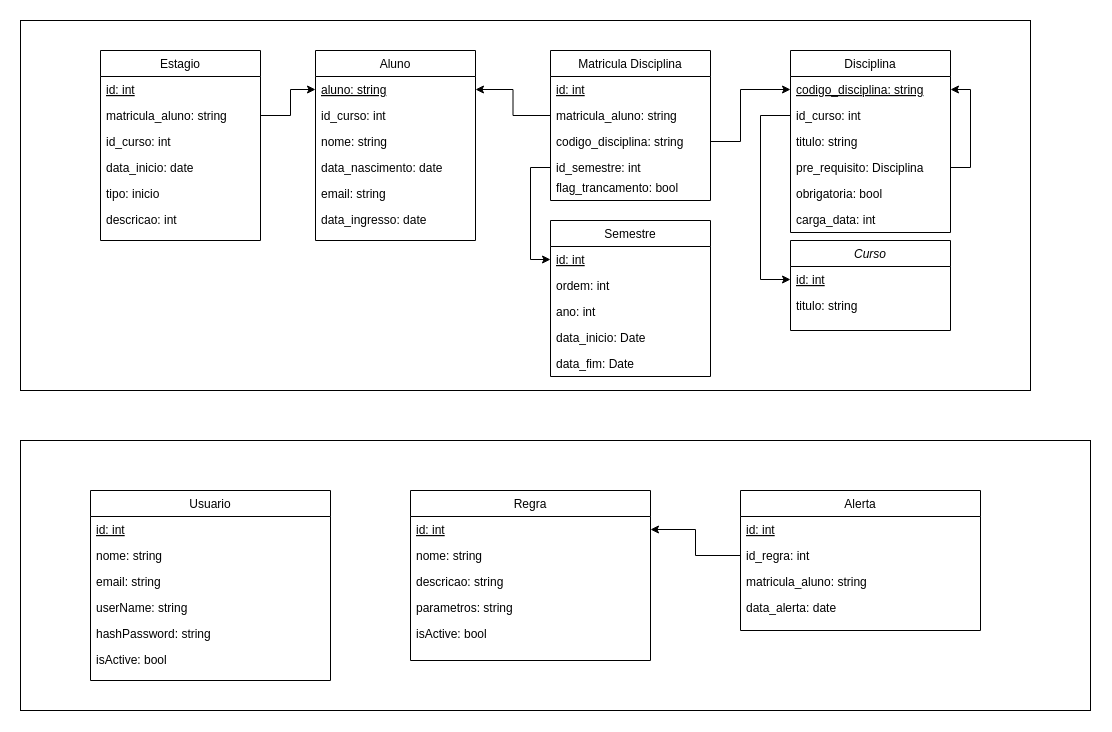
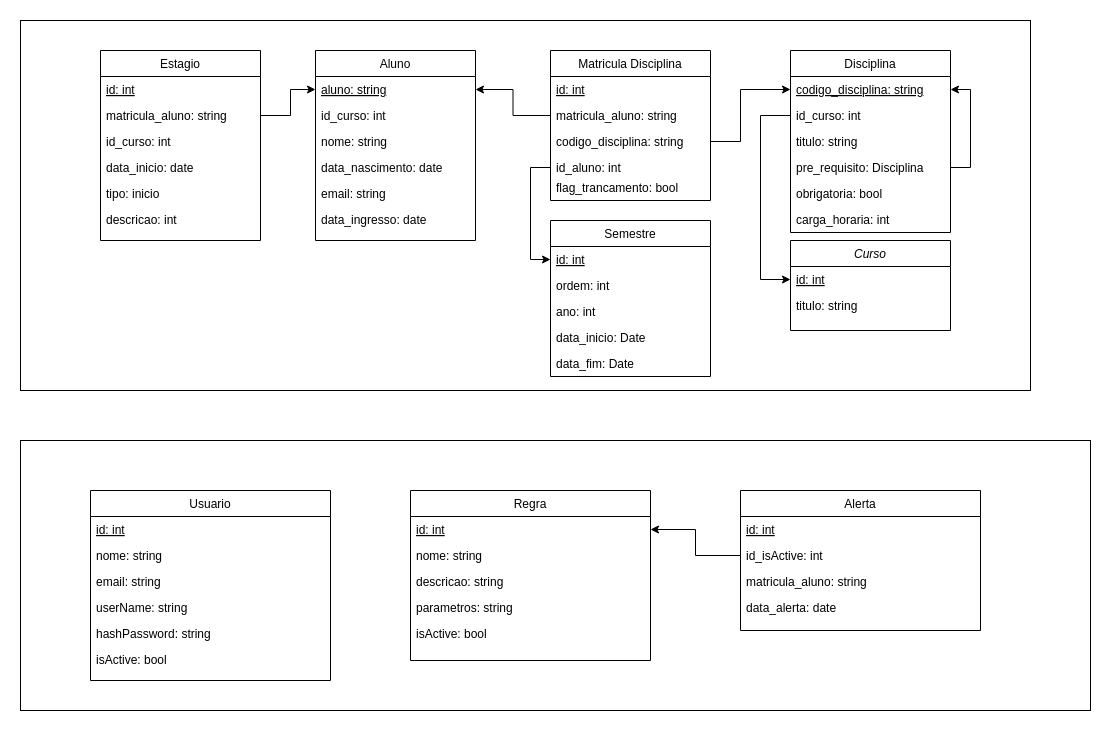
(604, 168) -> (592, 168)
(842, 220) -> (850, 220)
(783, 556) -> (790, 556)
